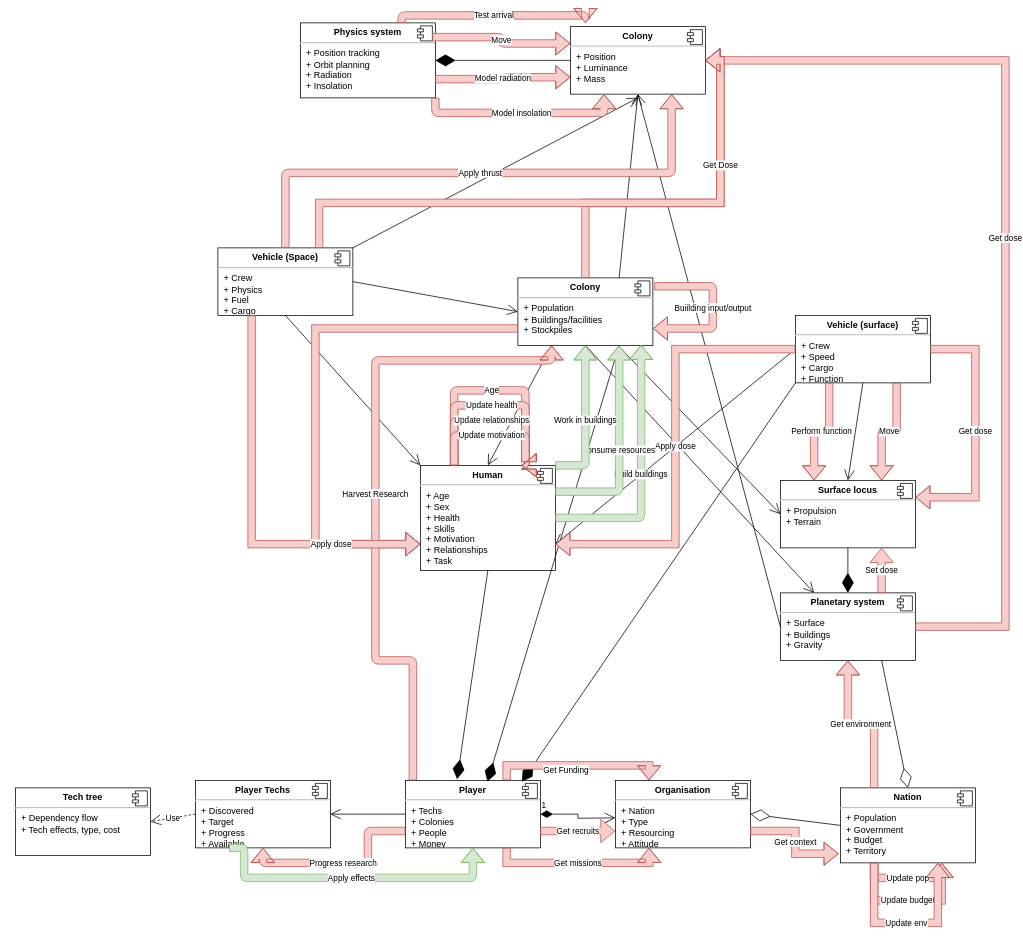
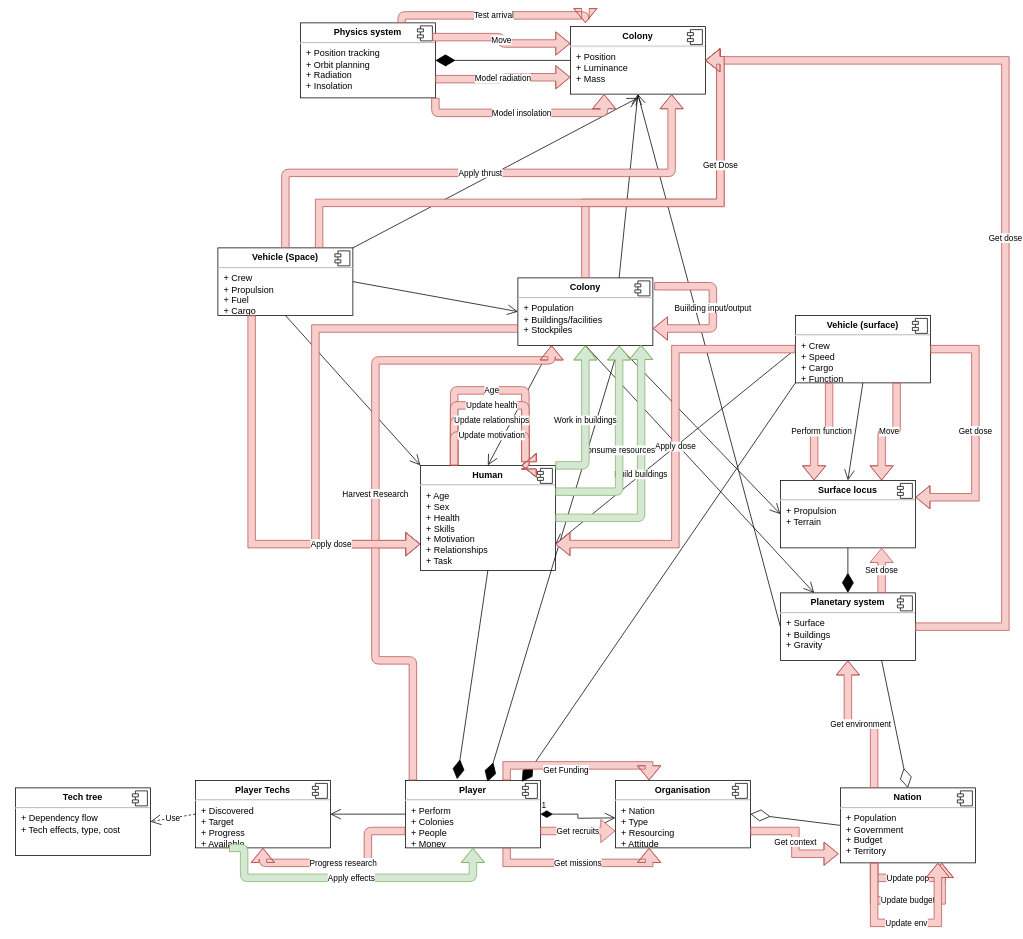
(252, 248) -> (252, 248)
(427, 780) -> (427, 780)
